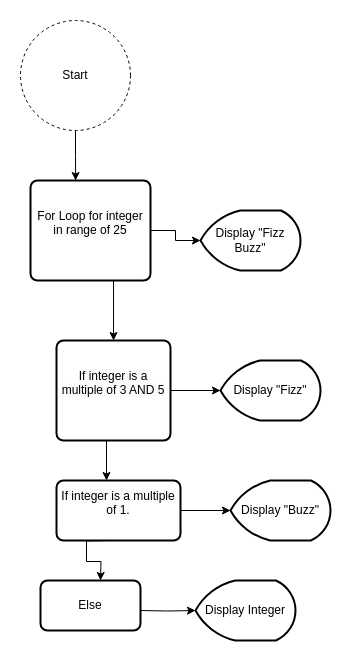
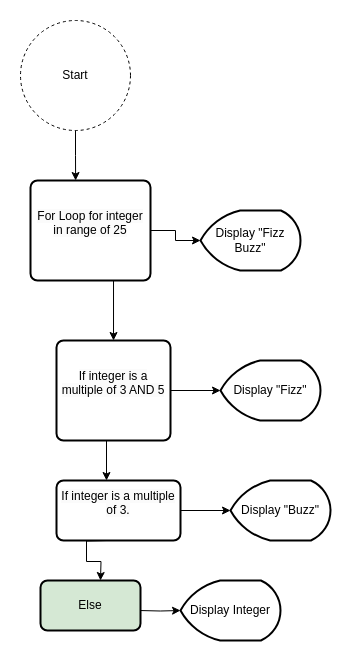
(119, 511) -> (119, 511)
(91, 606) -> (91, 606)
(246, 611) -> (231, 611)
